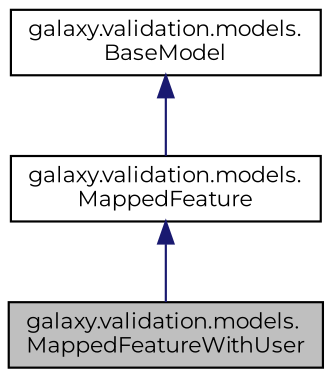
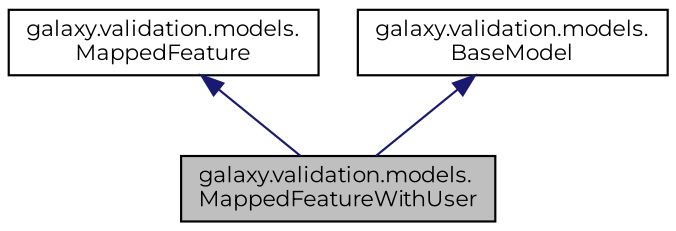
(166, 127) -> (417, 123)
